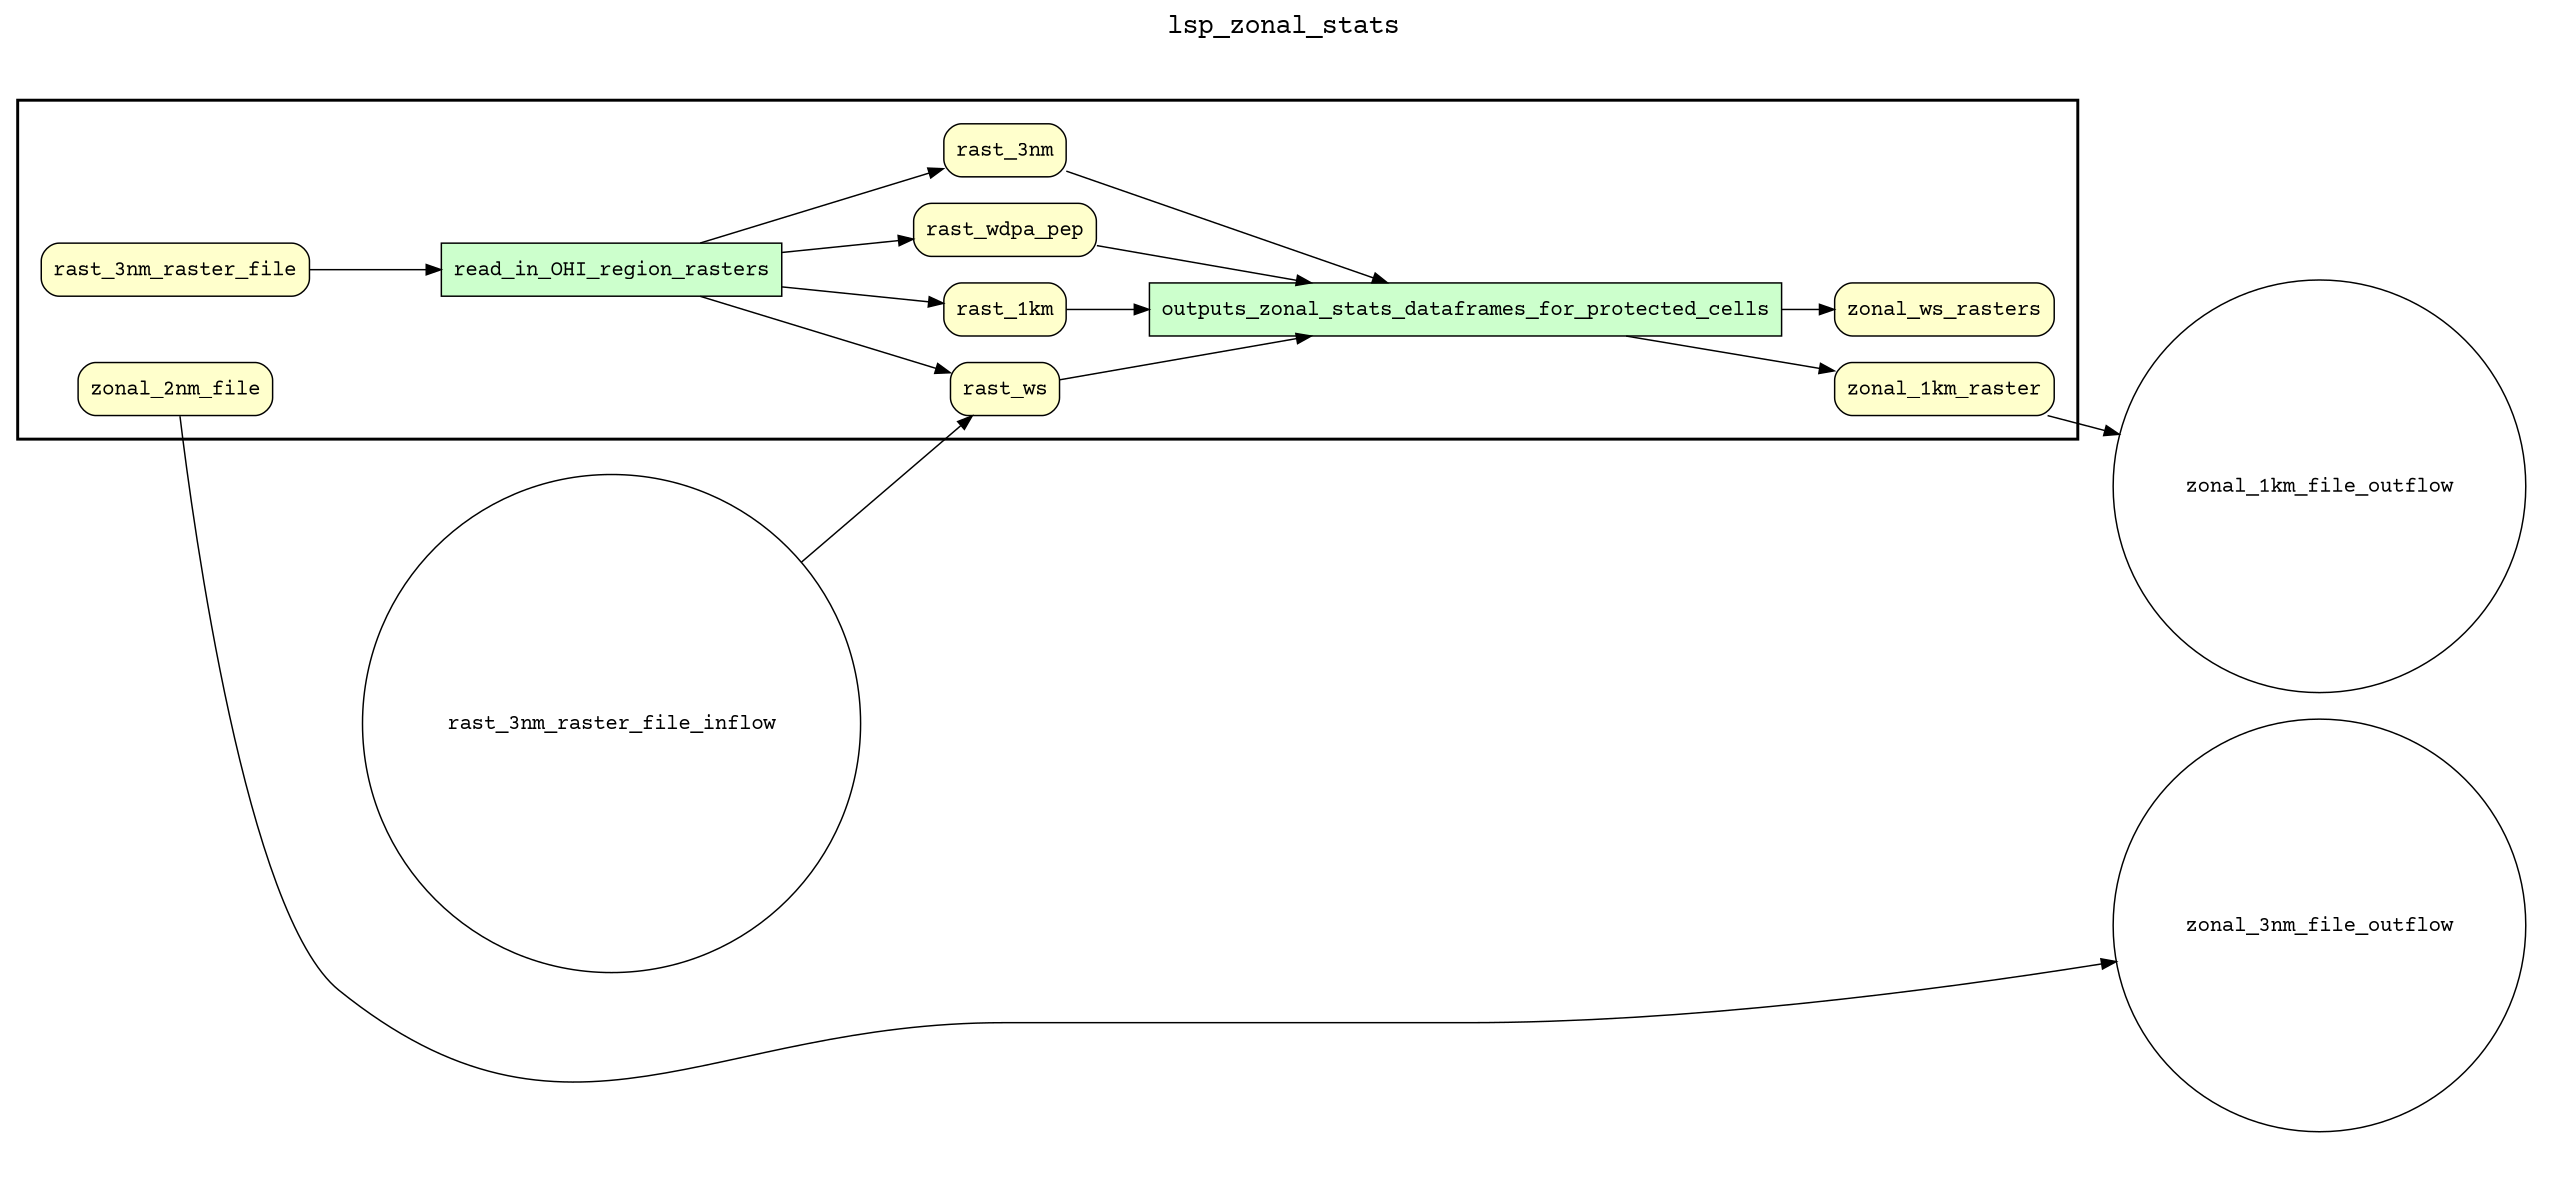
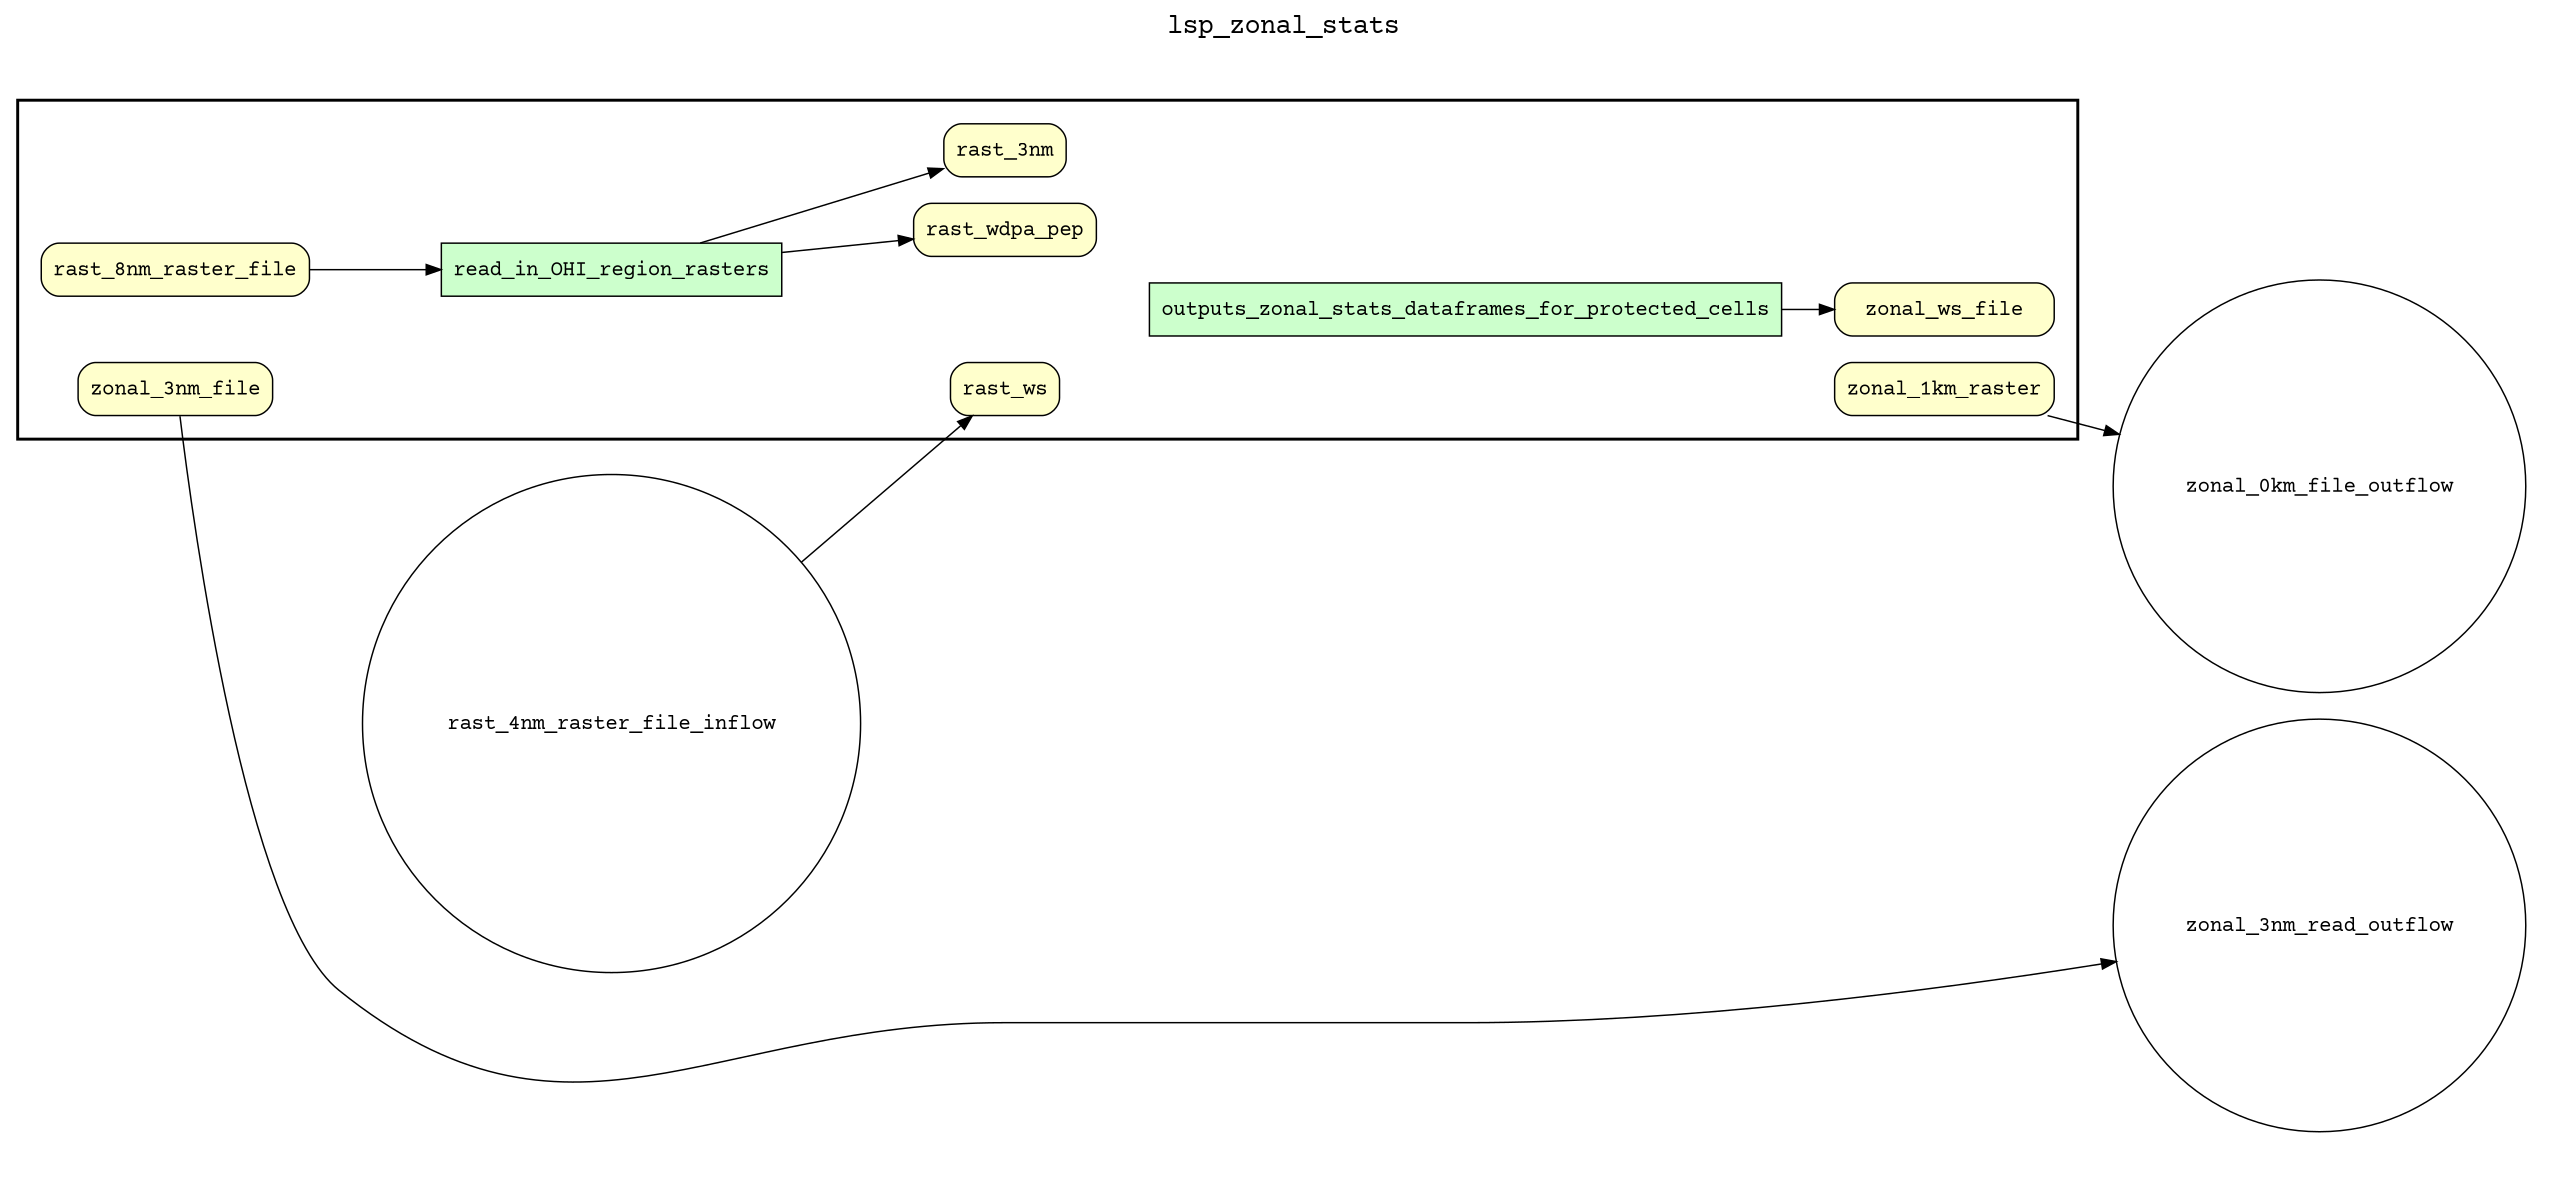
(1220, 224) -> none
(1197, 263) -> none
(175, 270) -> (175, 270)
(1005, 309) -> none
(1944, 309) -> (1944, 309)
(818, 332) -> none
(1723, 352) -> none
(1178, 359) -> none
(175, 389) -> (175, 389)
(2319, 486) -> (2319, 486)
(612, 724) -> (612, 724)
(2319, 925) -> (2319, 925)
